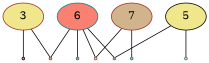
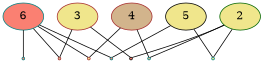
(132, 17) -> (132, 17)
none -> (240, 17)
